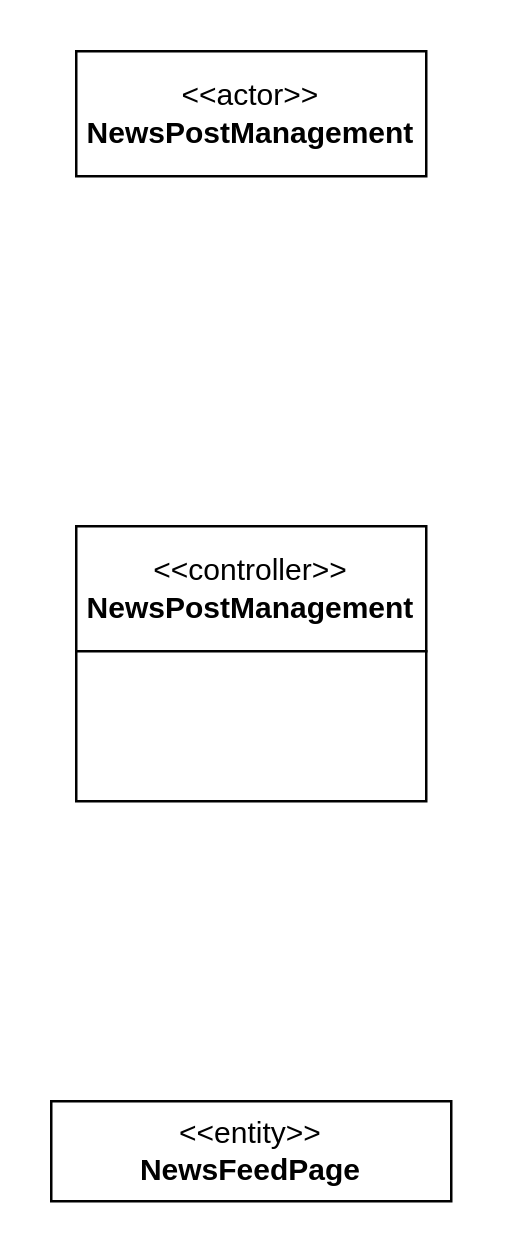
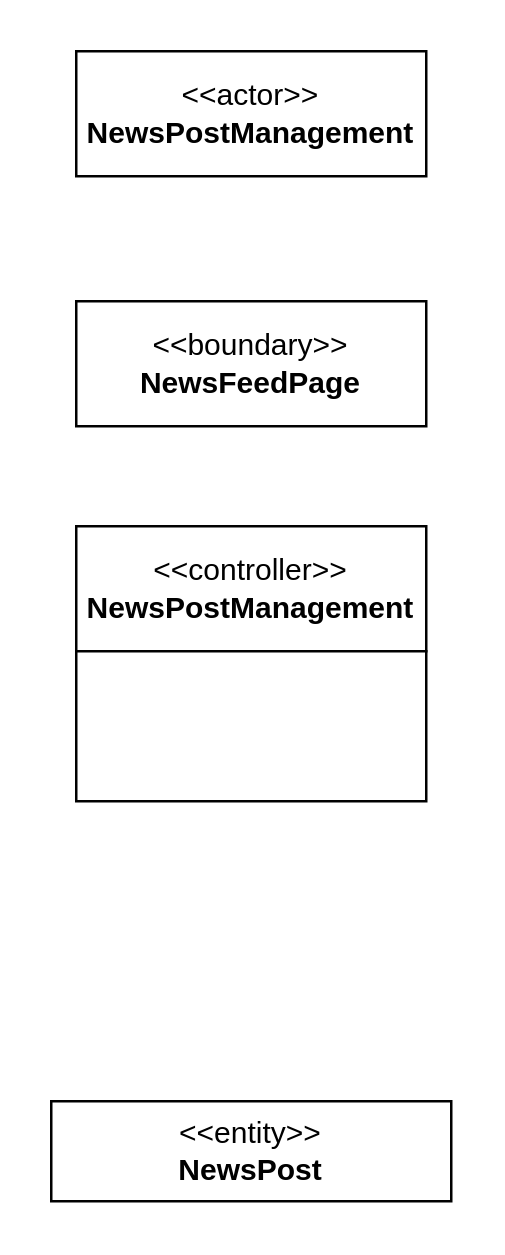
none -> (251, 364)
(251, 1151) -> (251, 1151)
